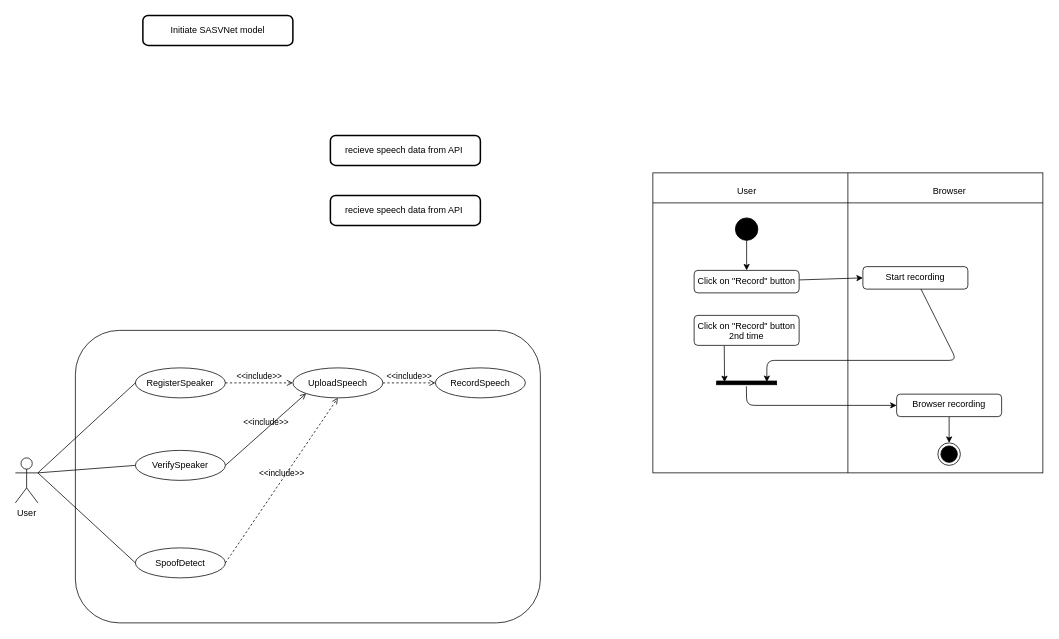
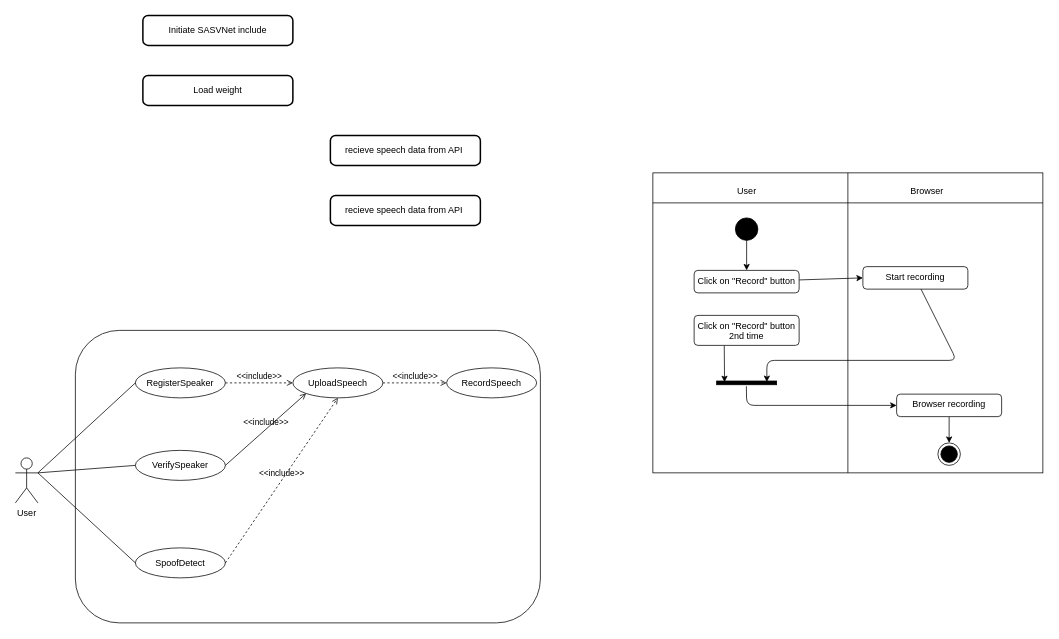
(218, 30) -> (218, 30)
none -> (218, 90)
(949, 192) -> (927, 192)
(480, 383) -> (492, 383)
